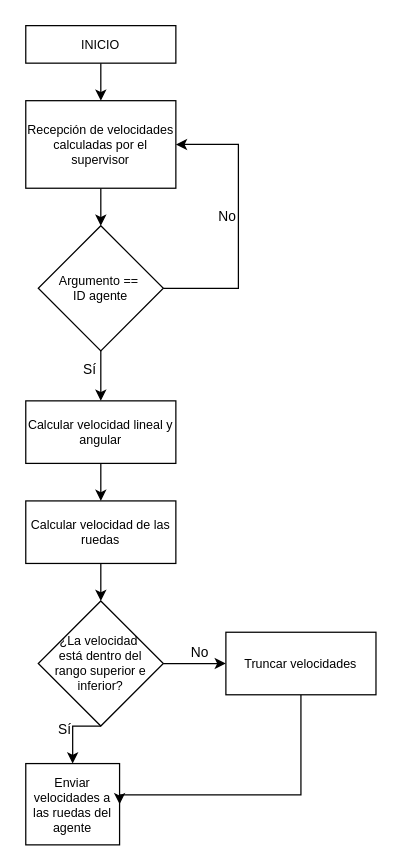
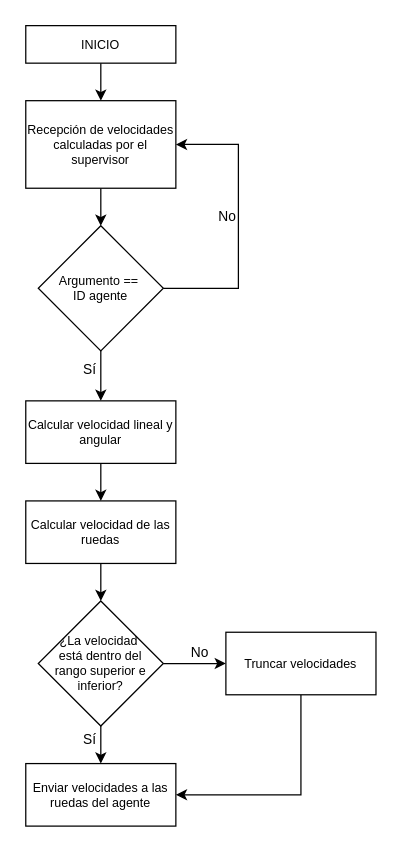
(73, 804) -> (101, 794)
